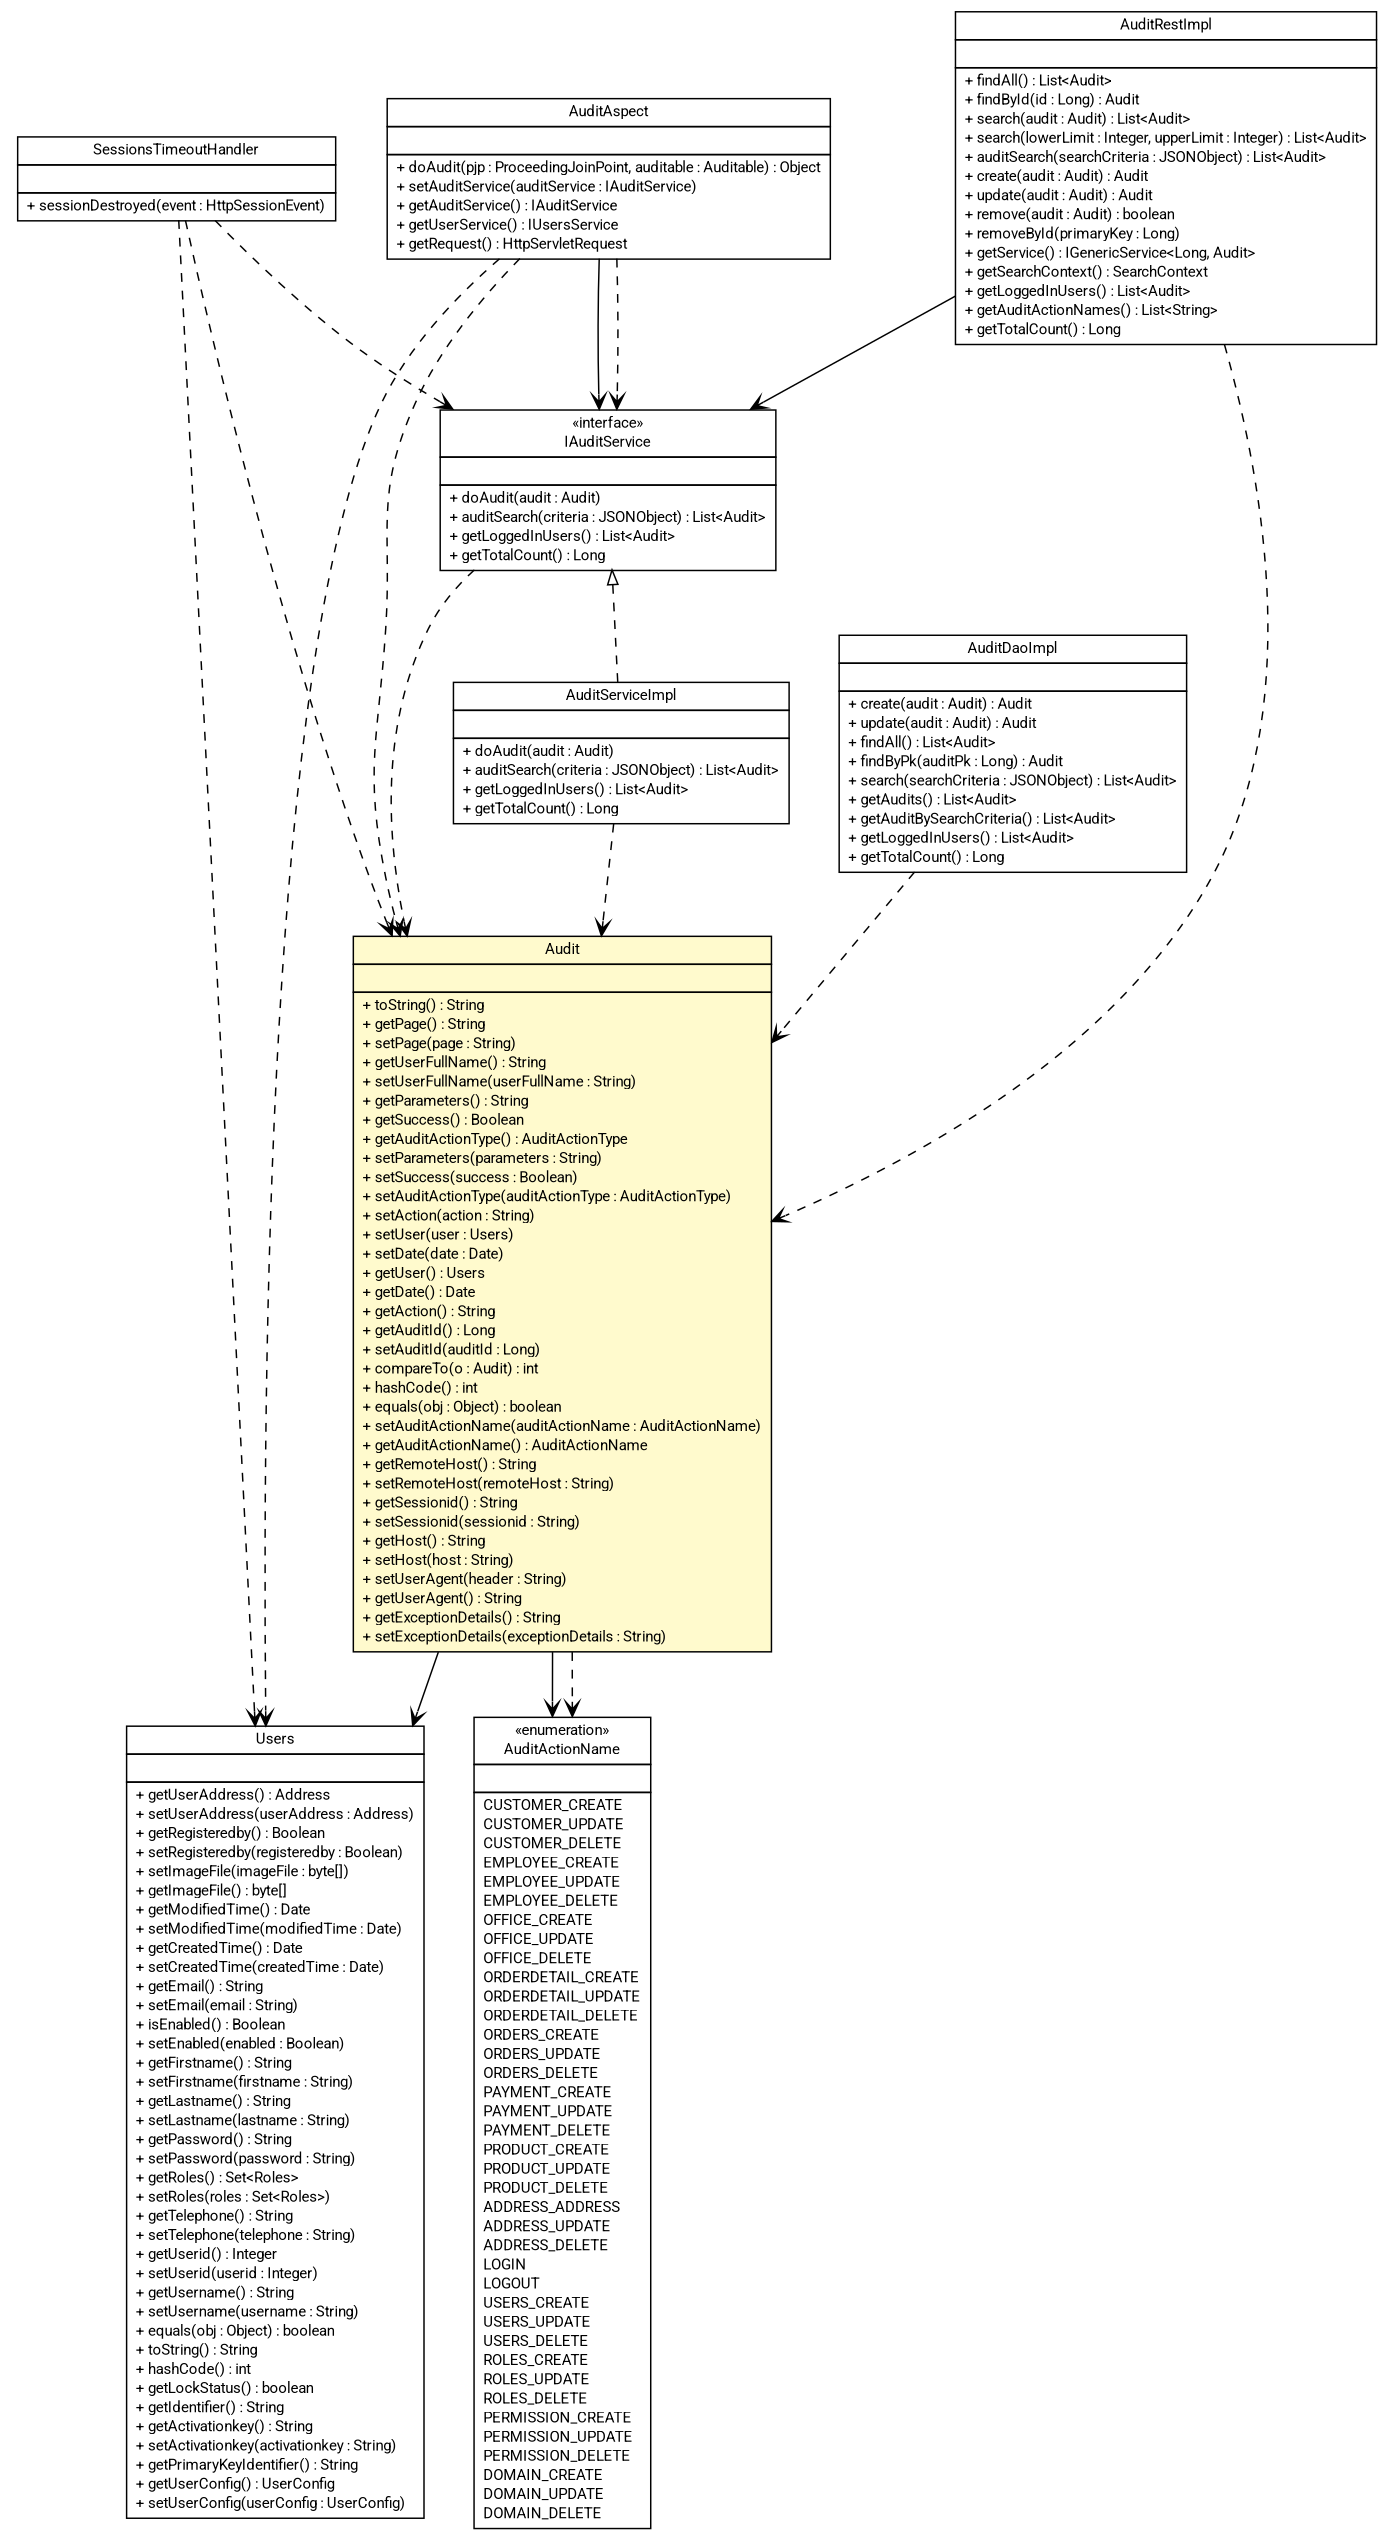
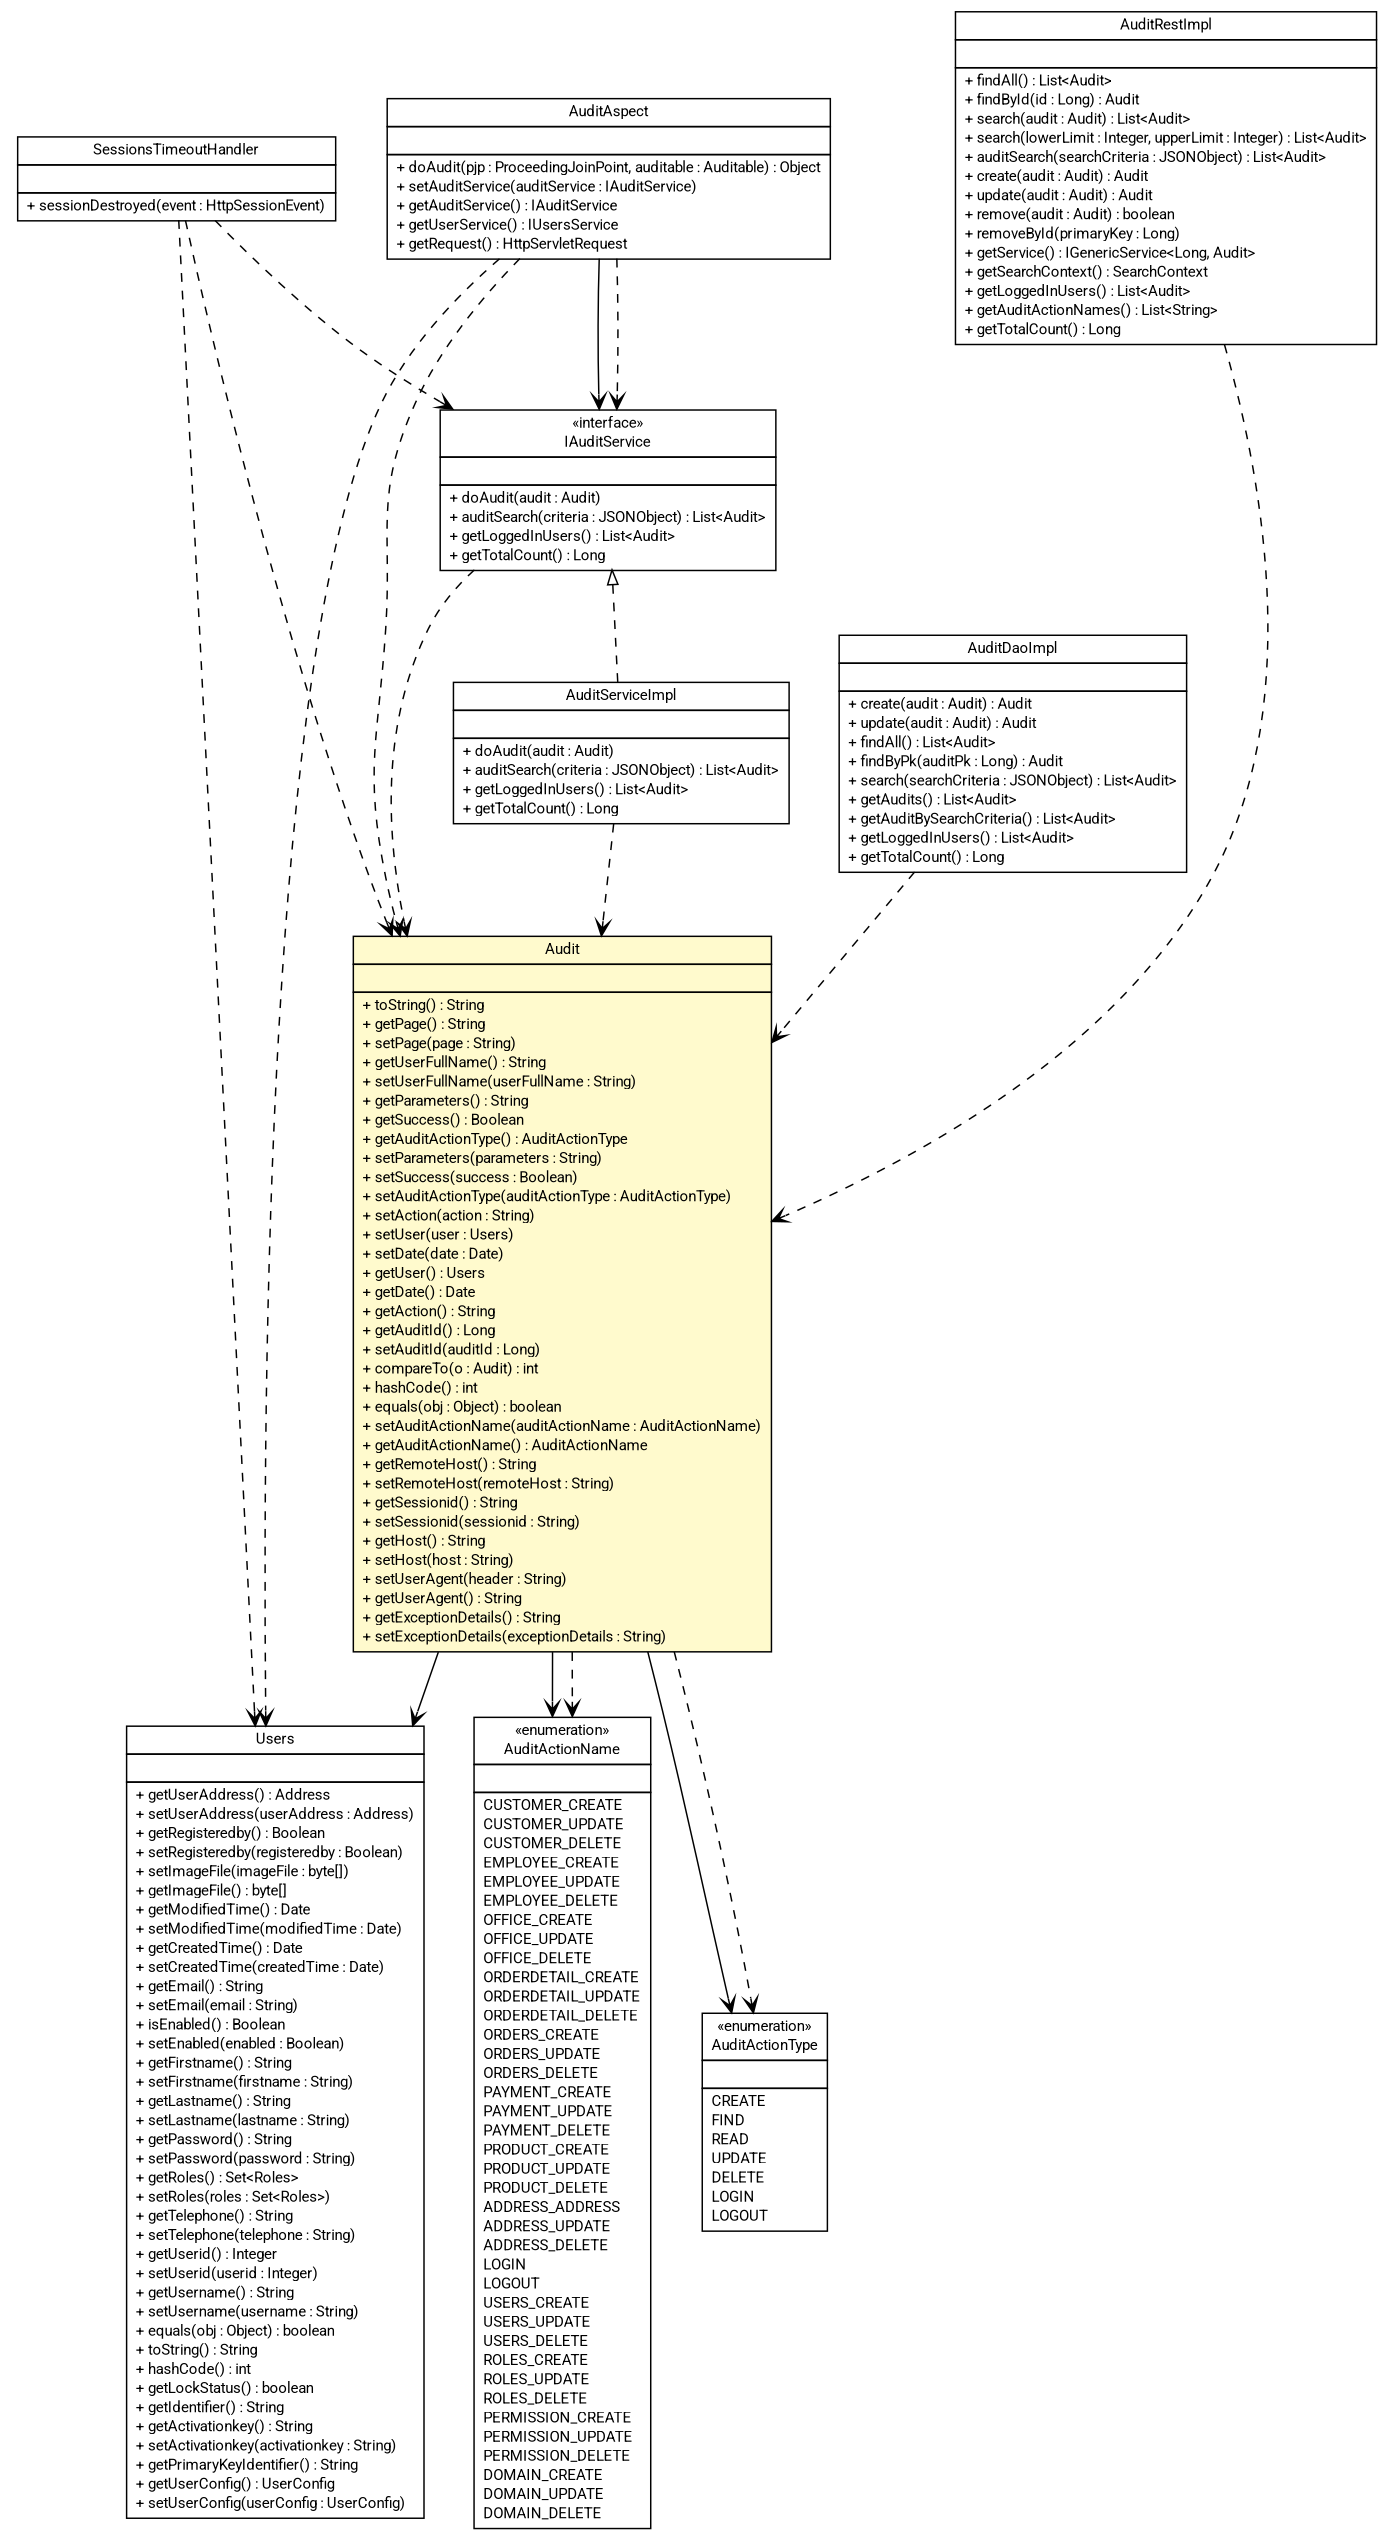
(859, 349) -> none
none -> (764, 2122)
